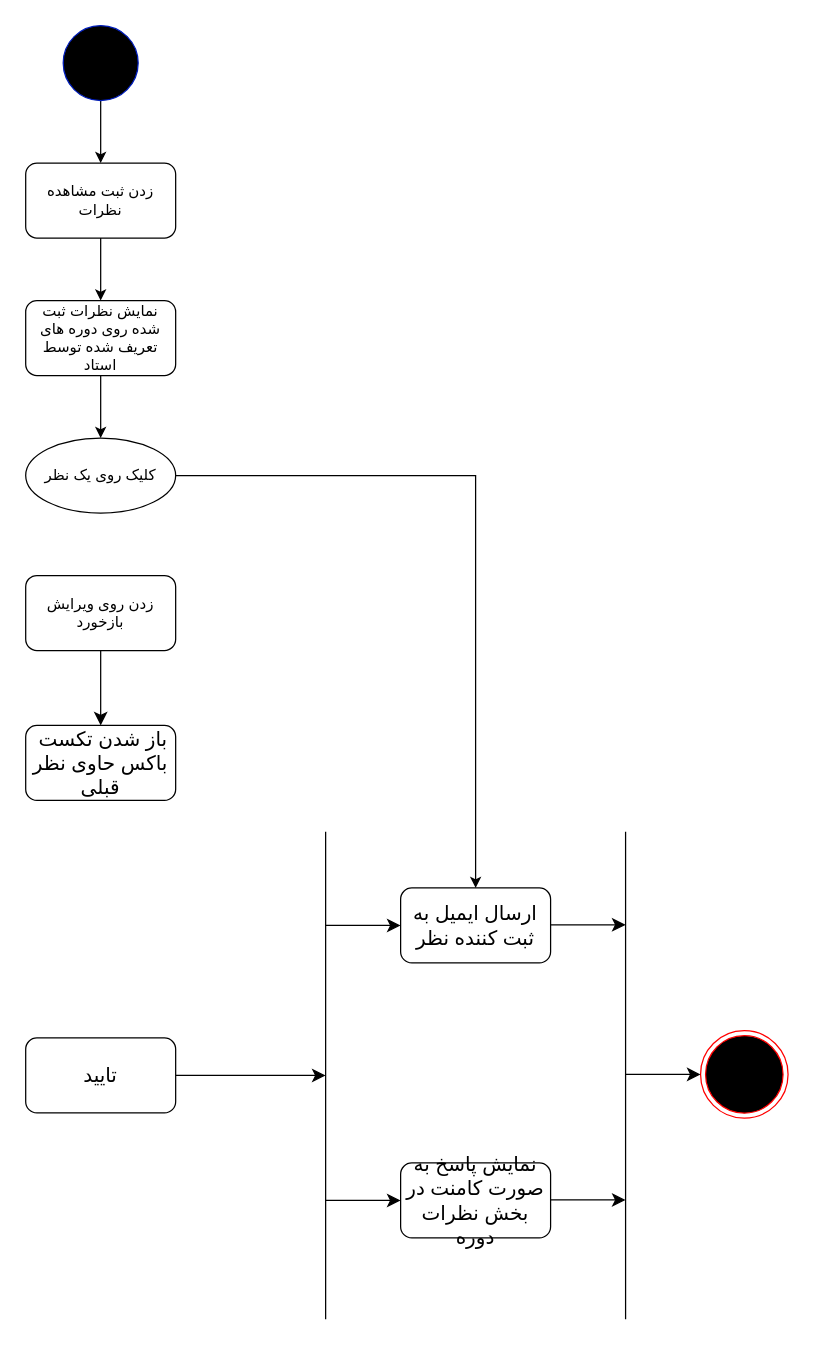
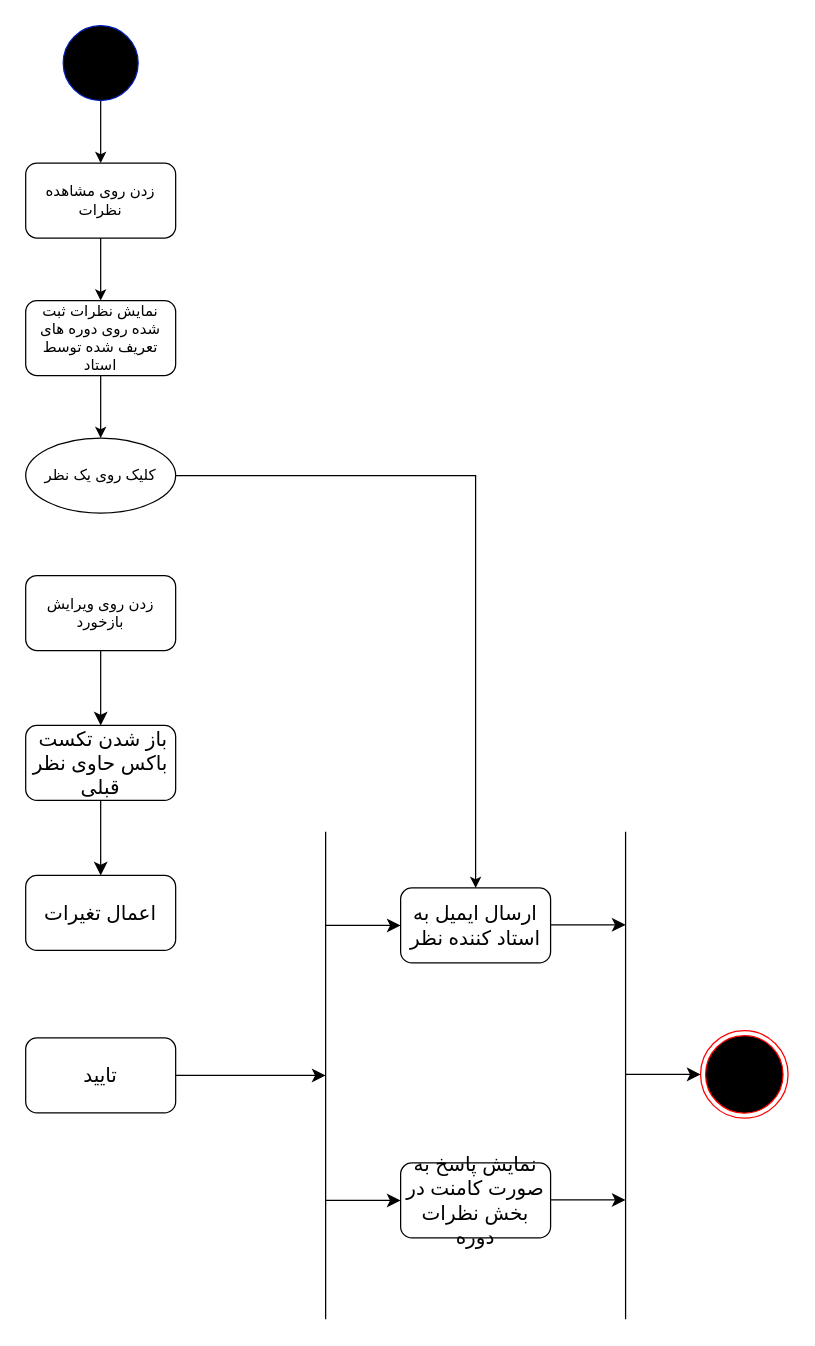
(101, 201) -> (101, 201)
none -> (101, 834)
none -> (101, 913)
(476, 926) -> (476, 926)
